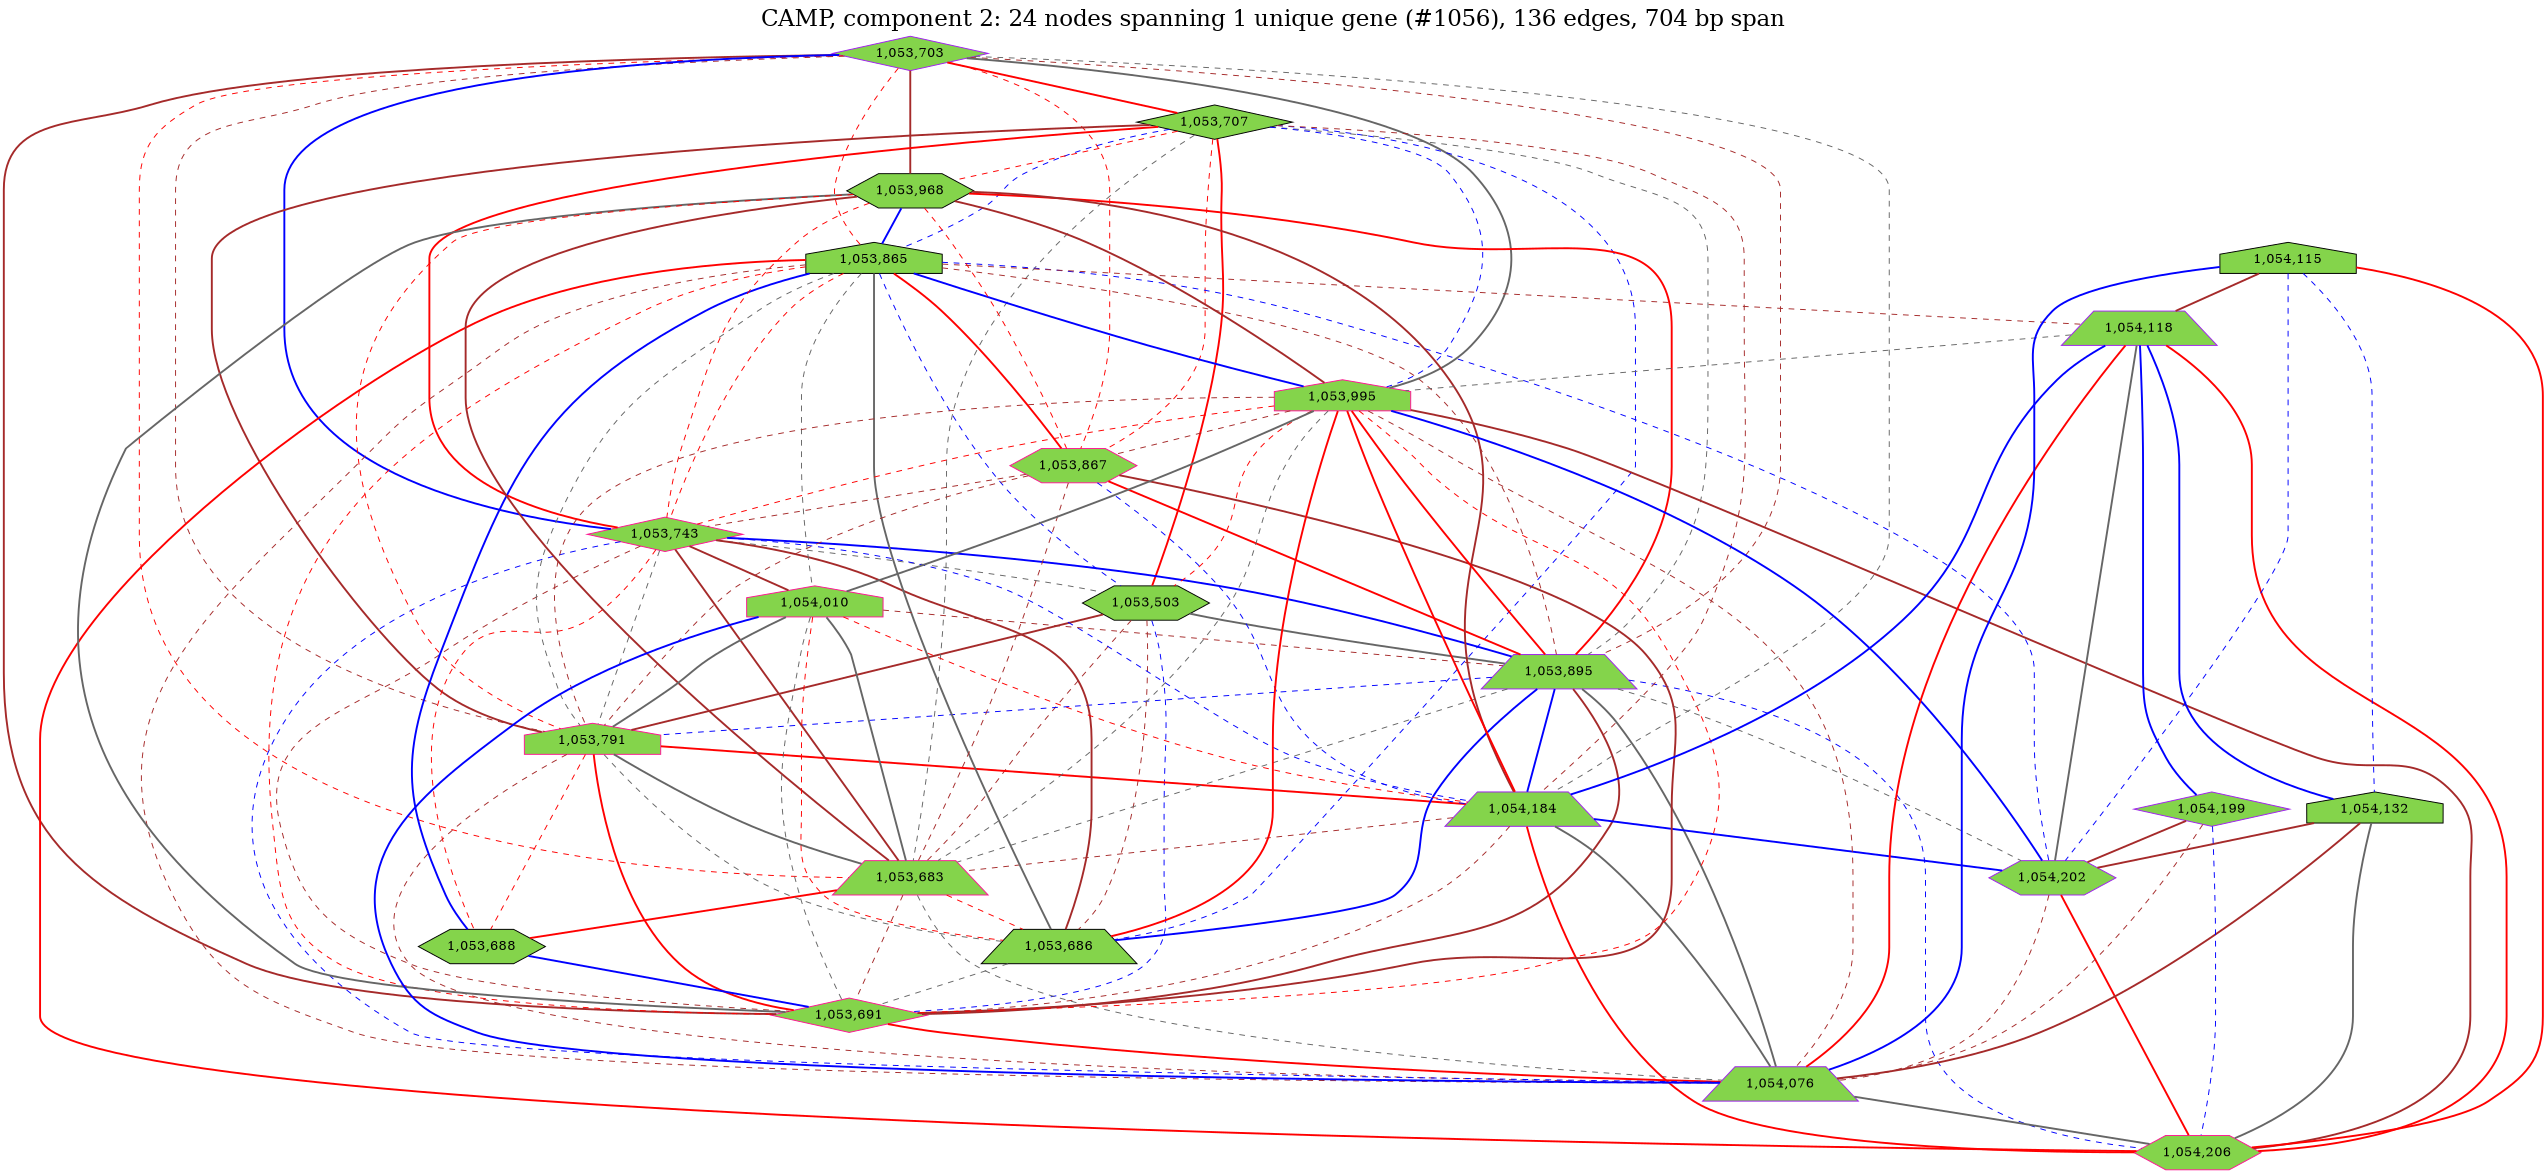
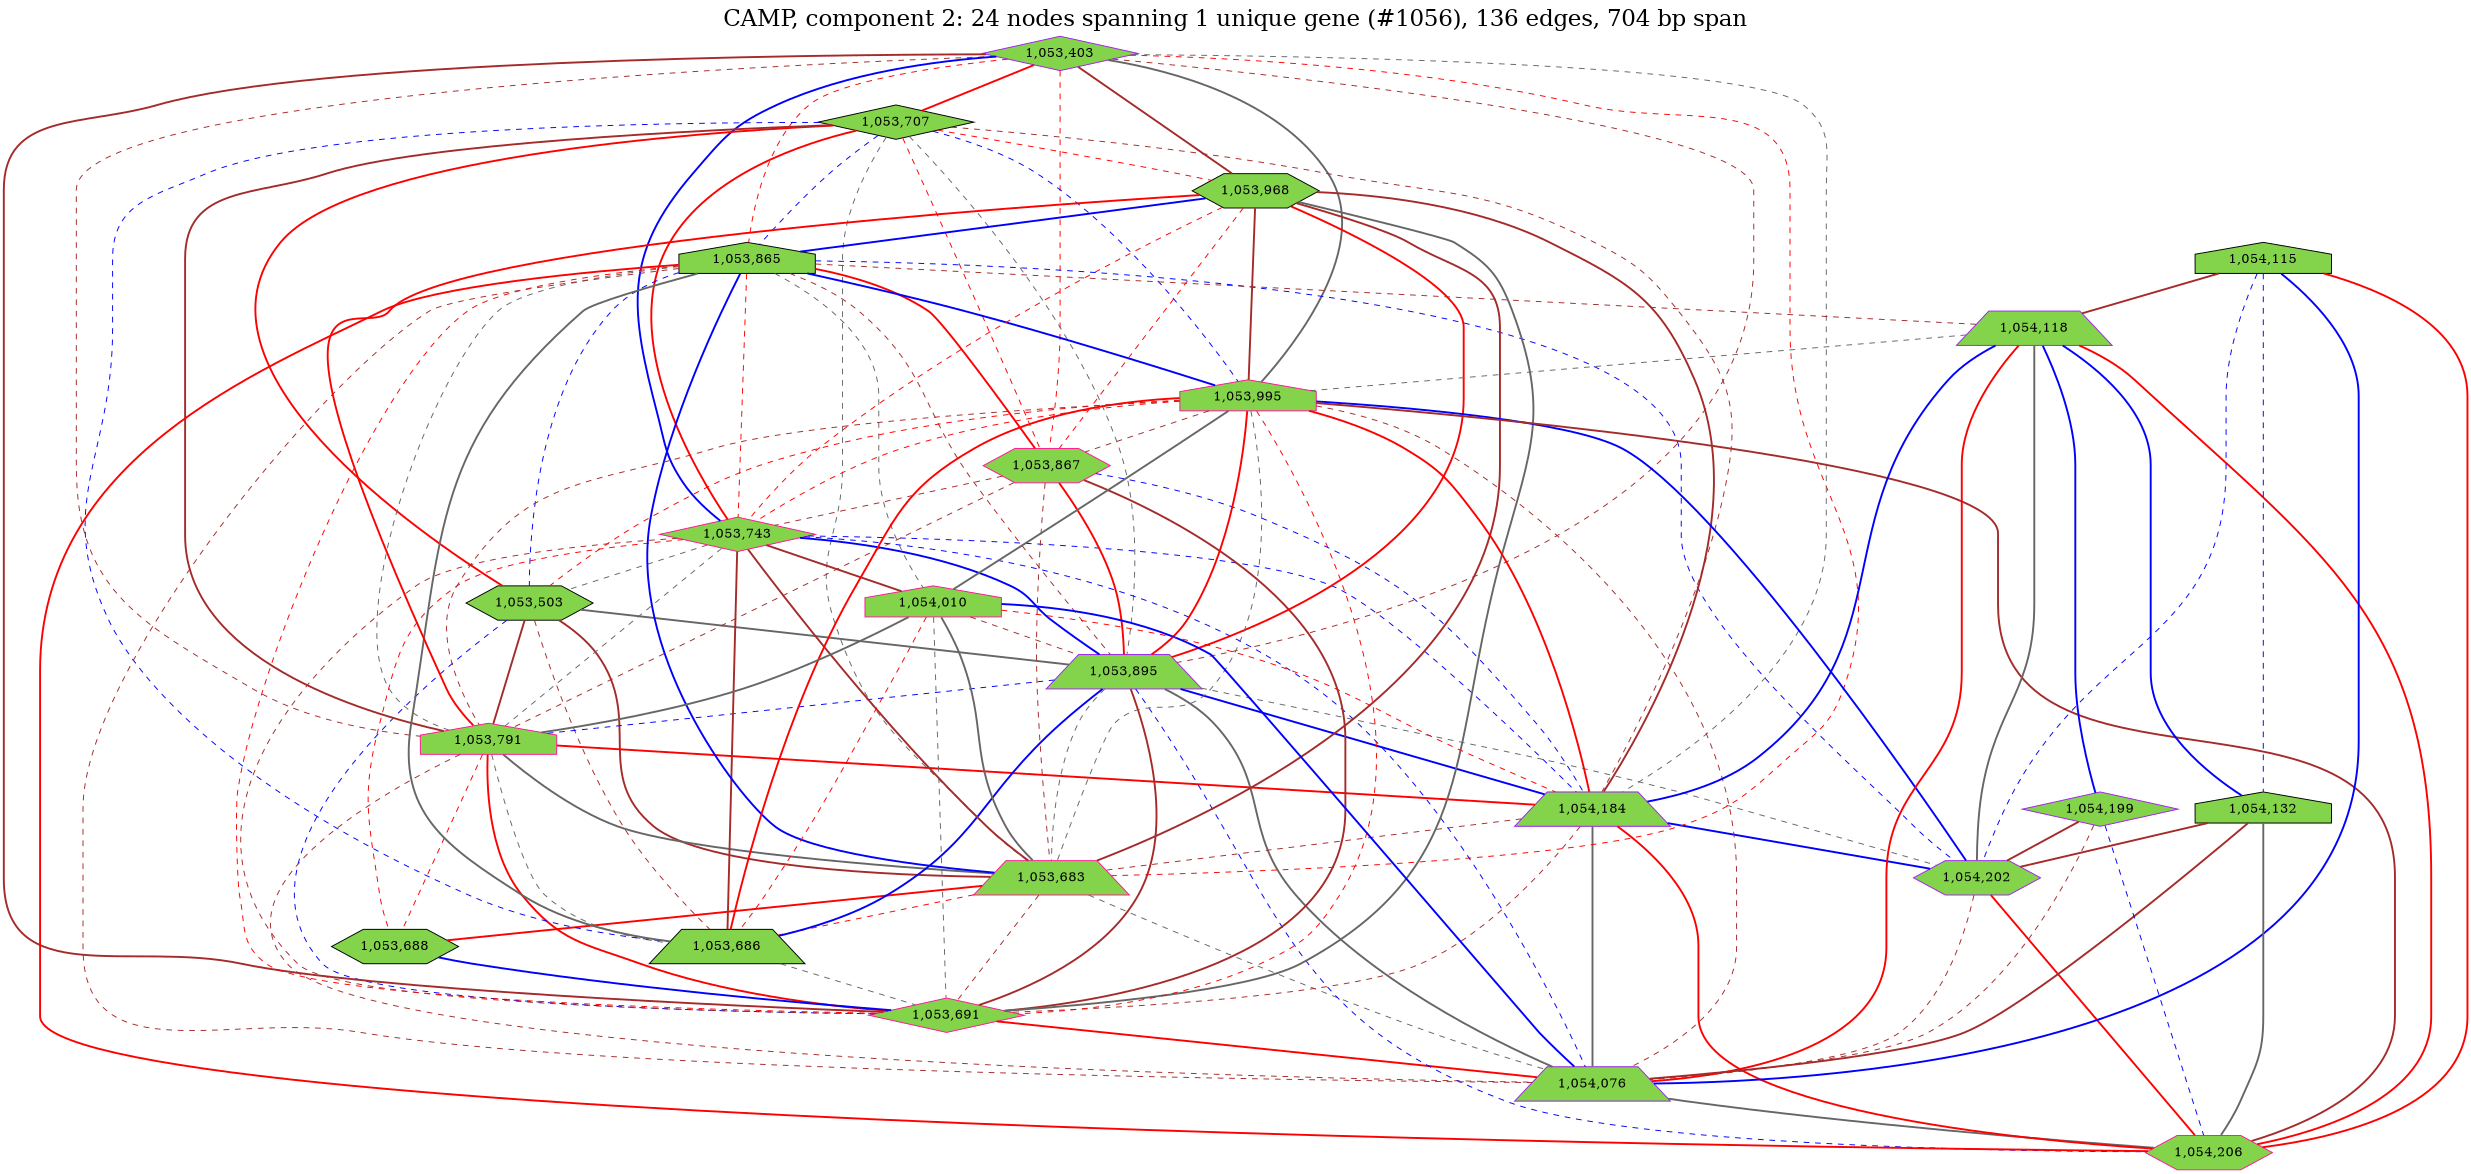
(910, 53) -> (1060, 53)
(388, 317) -> (548, 261)
(490, 530) -> (671, 670)
(1028, 740) -> (662, 831)
